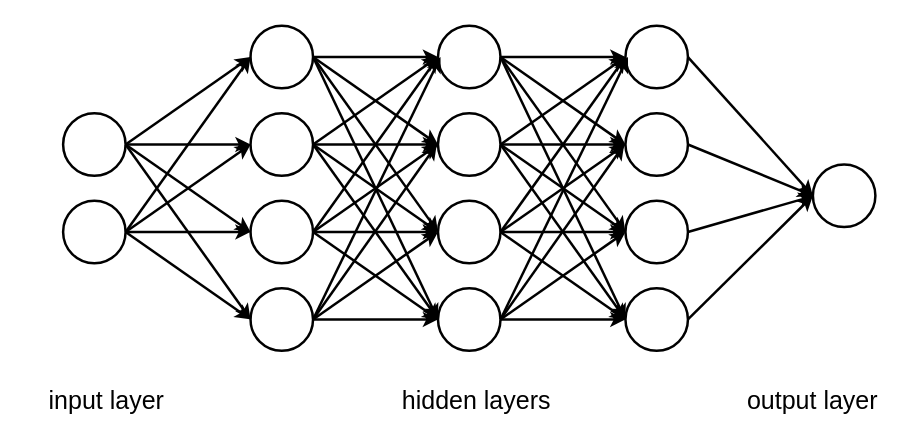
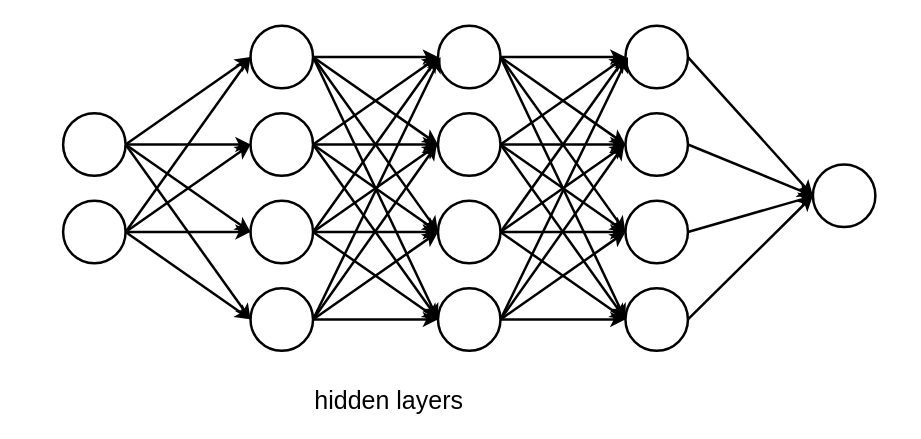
(107, 399) -> none
(477, 399) -> (389, 399)
(813, 399) -> none
